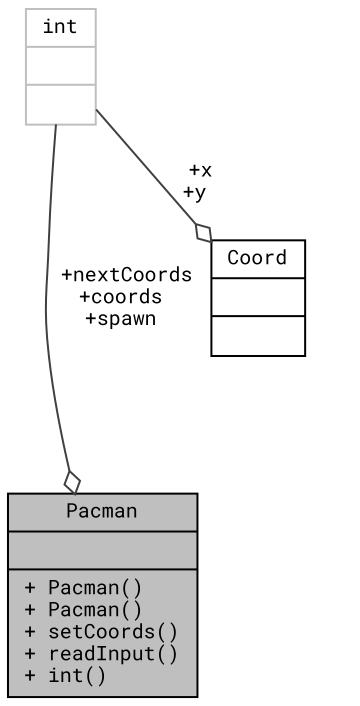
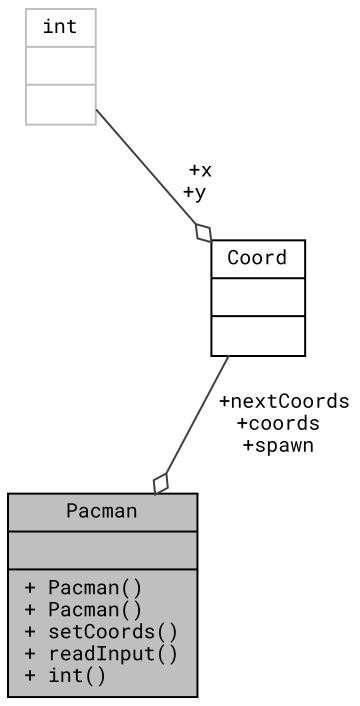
(46, 298) -> (198, 414)
